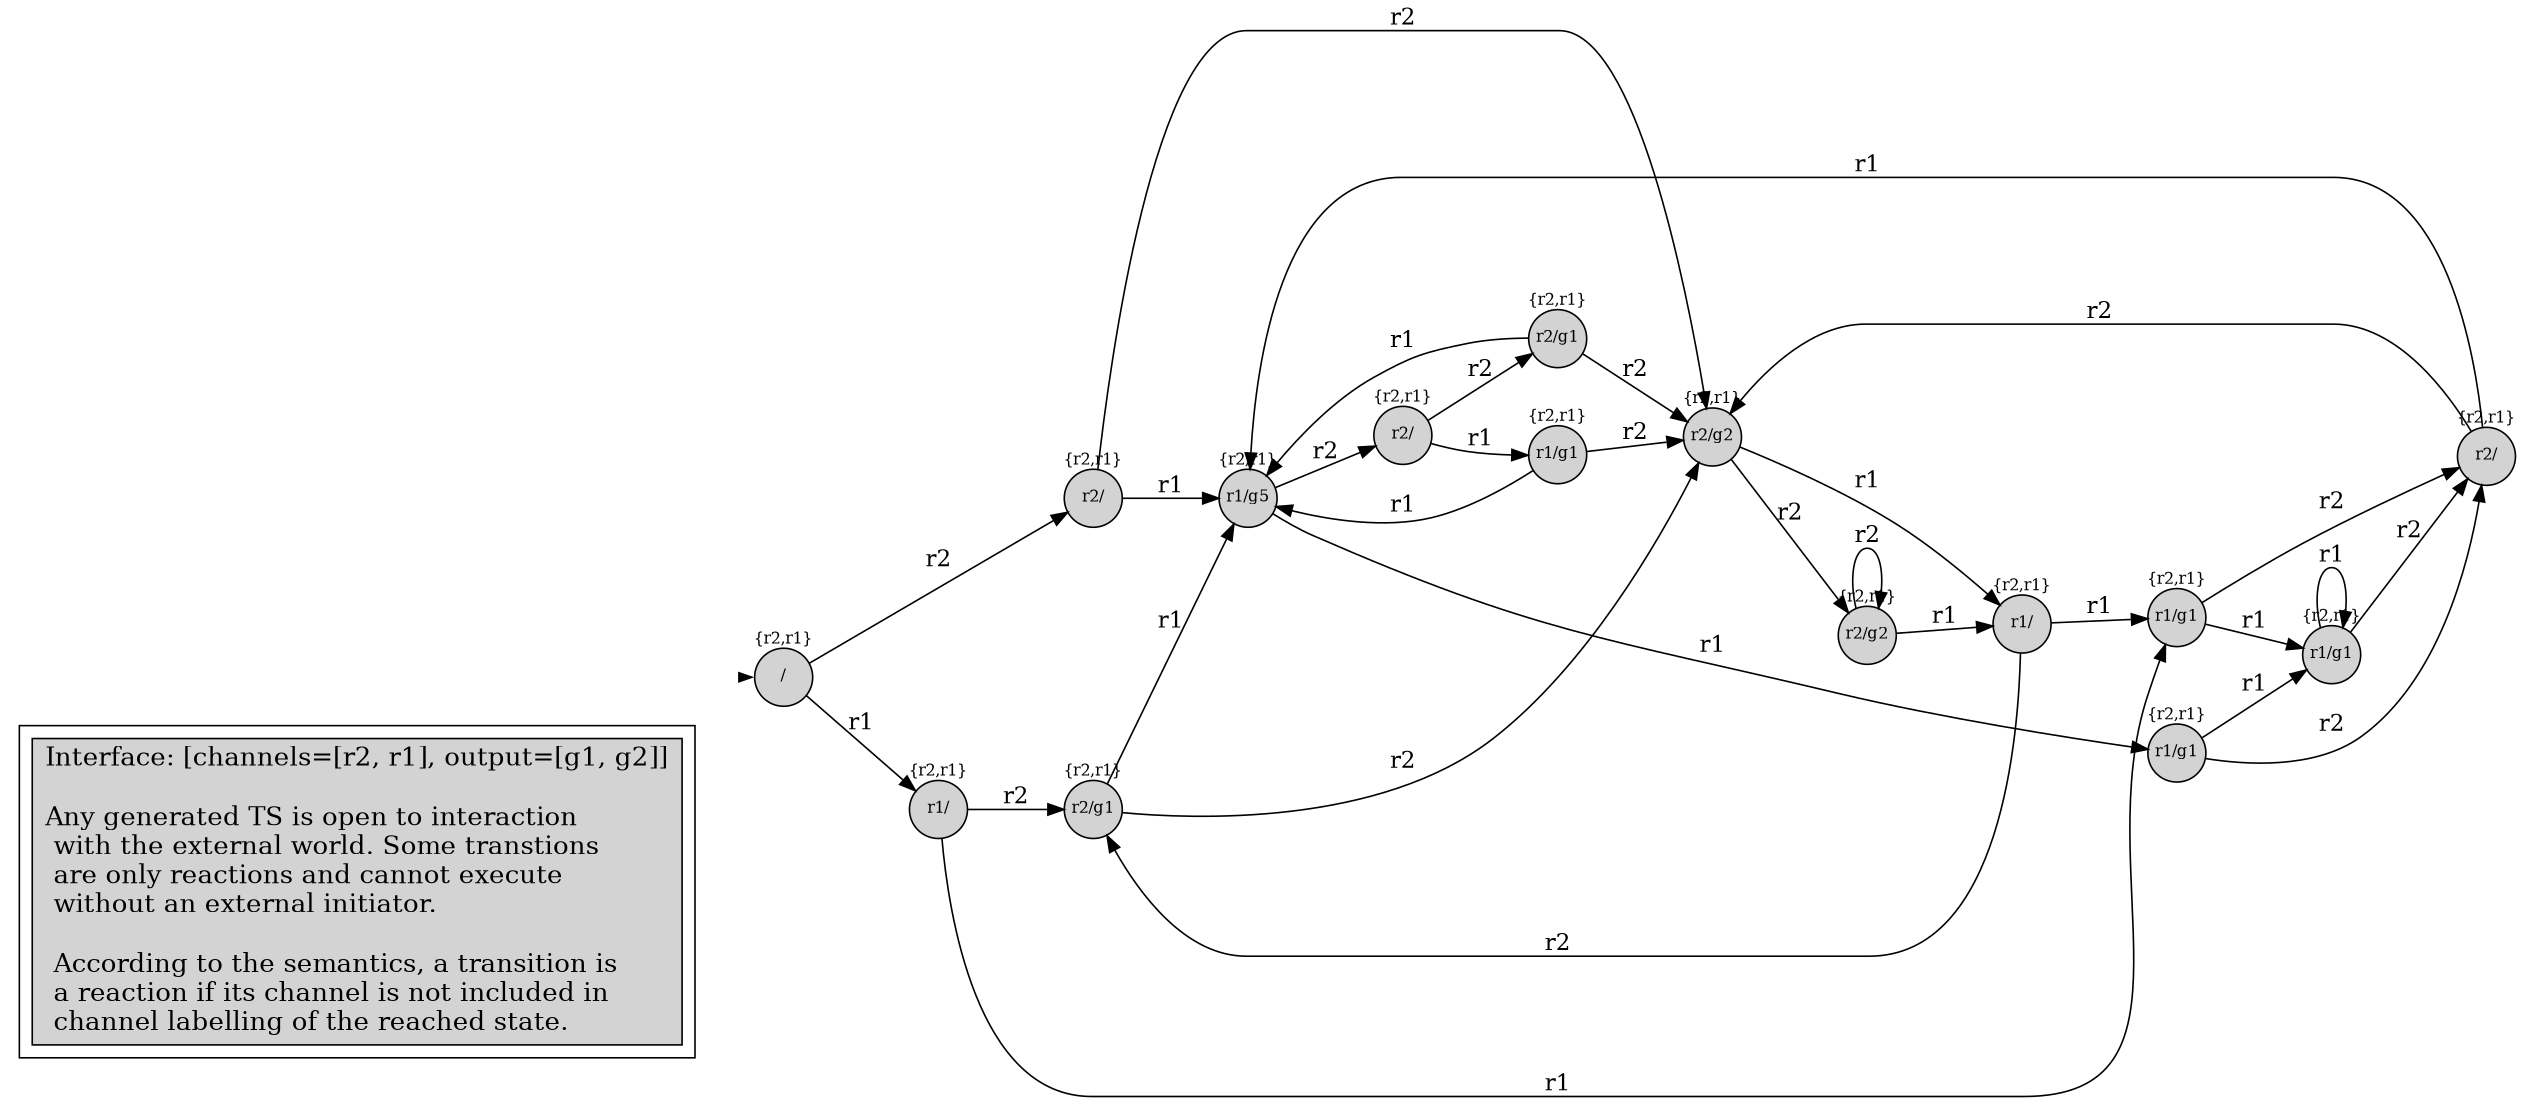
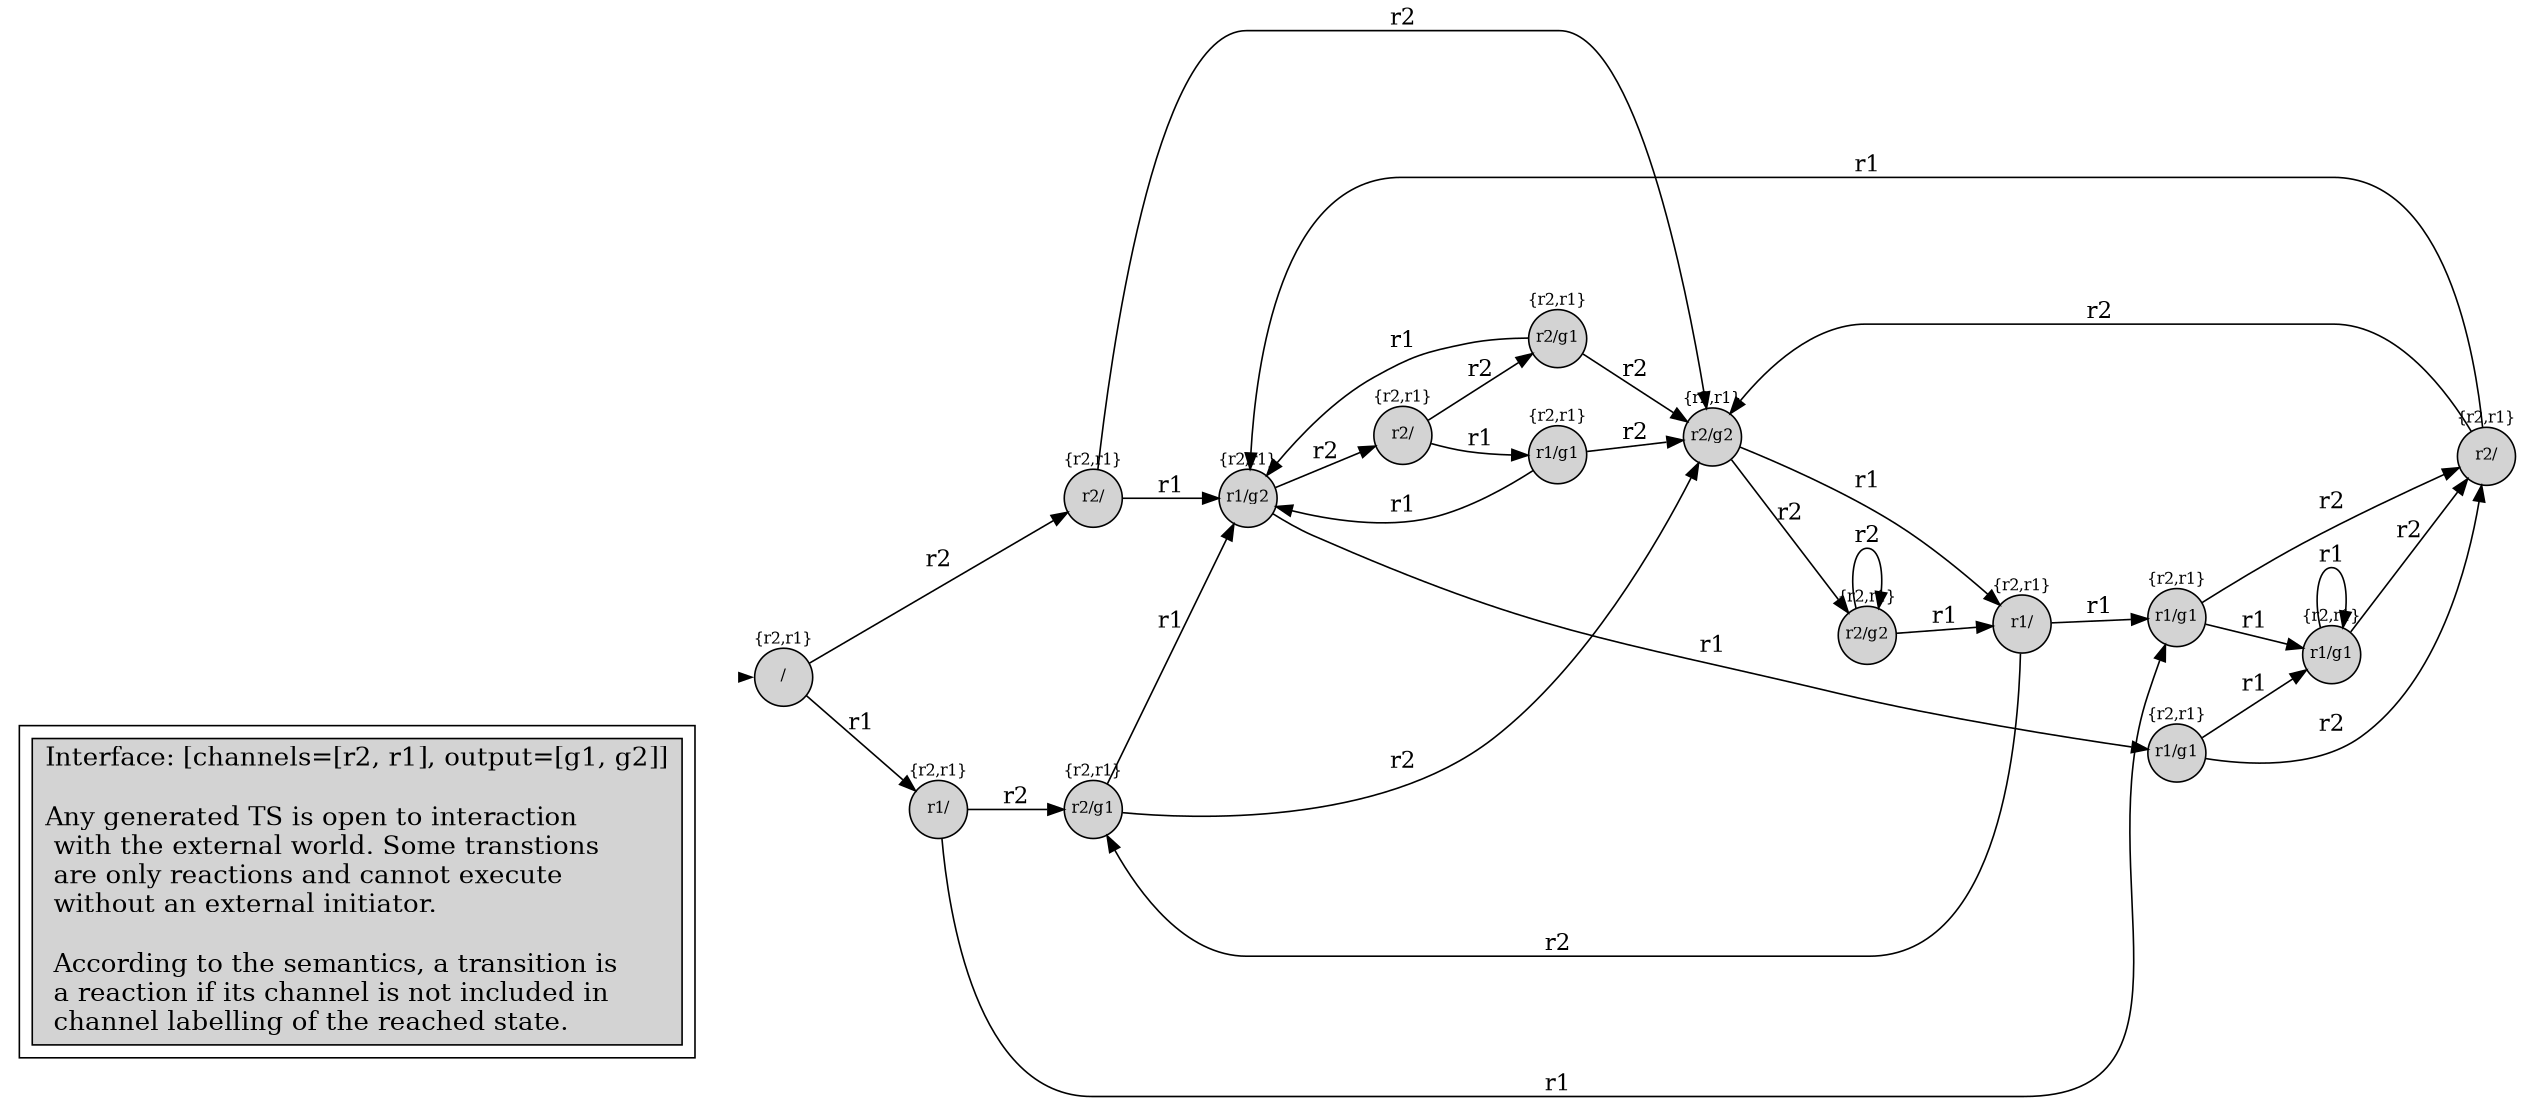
(1248, 498) -> (1248, 498)
